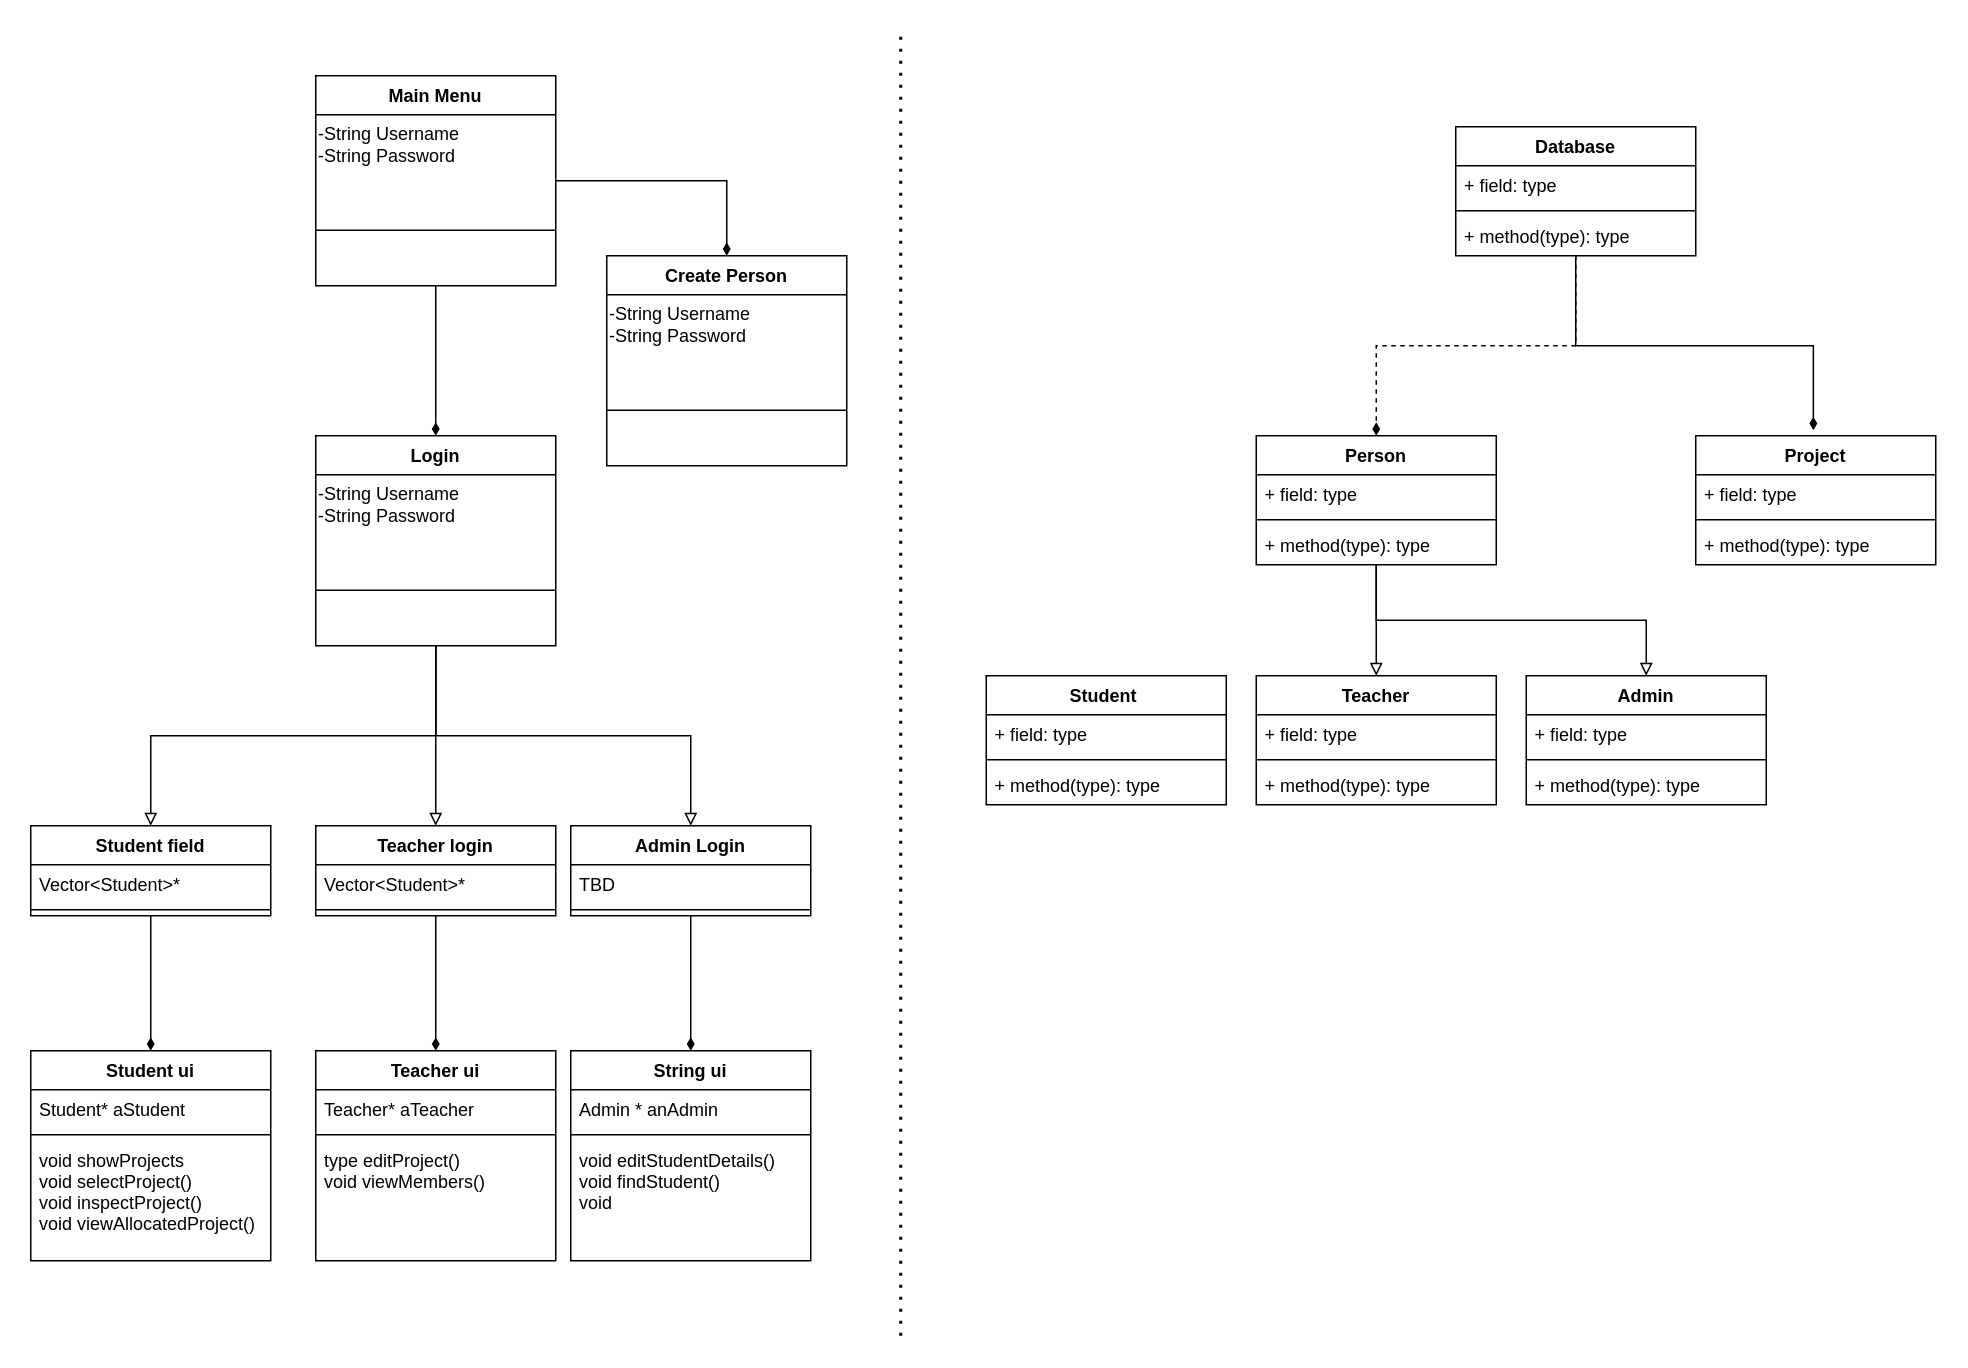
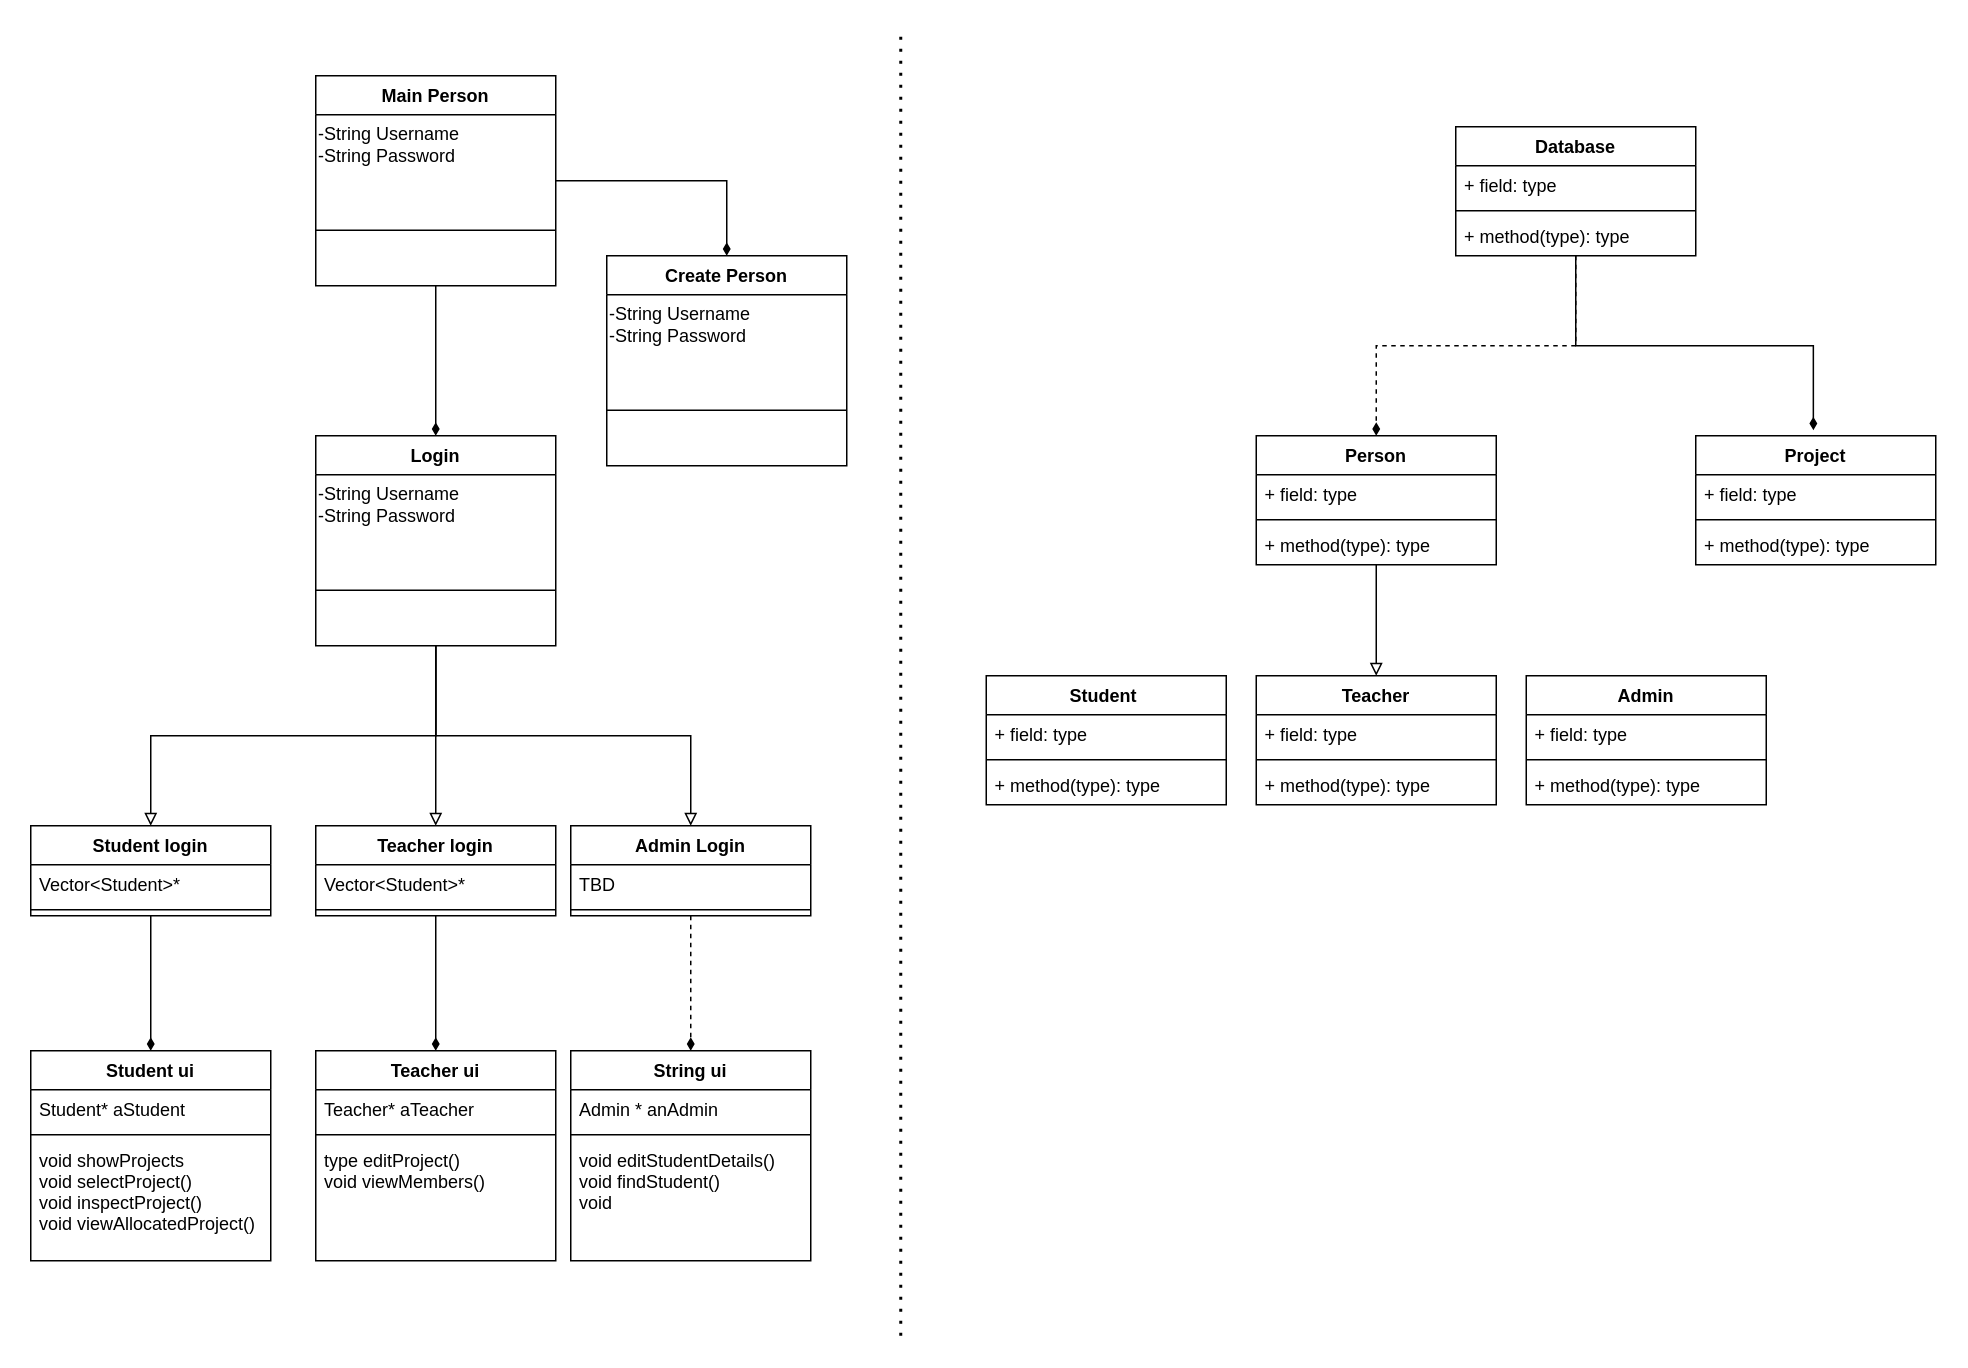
(435, 96) -> (435, 96)
(1534, 620) -> none
(150, 846) -> (150, 846)
(691, 978) -> (691, 978)
